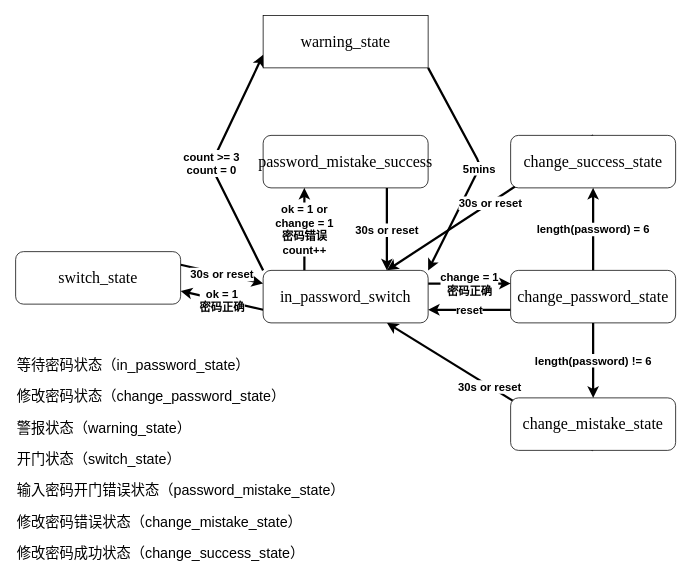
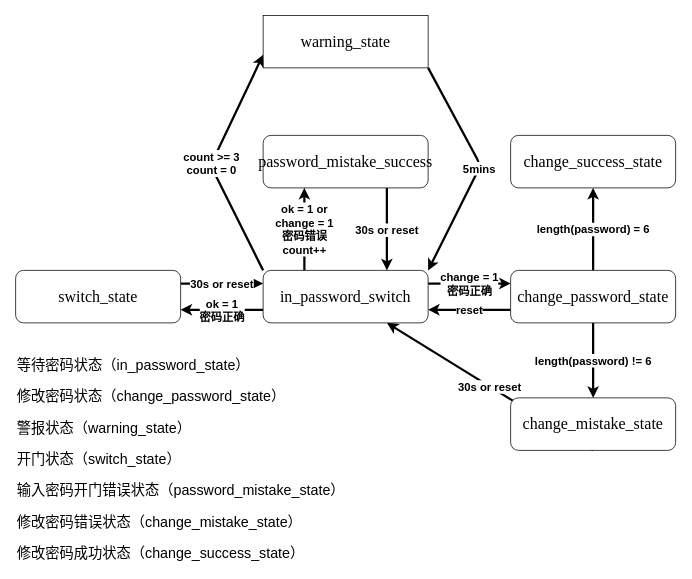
(455, 226) -> none
(98, 278) -> (98, 297)
